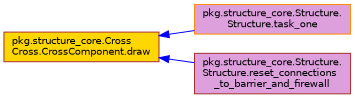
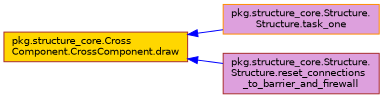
(81, 47) -> (96, 47)
